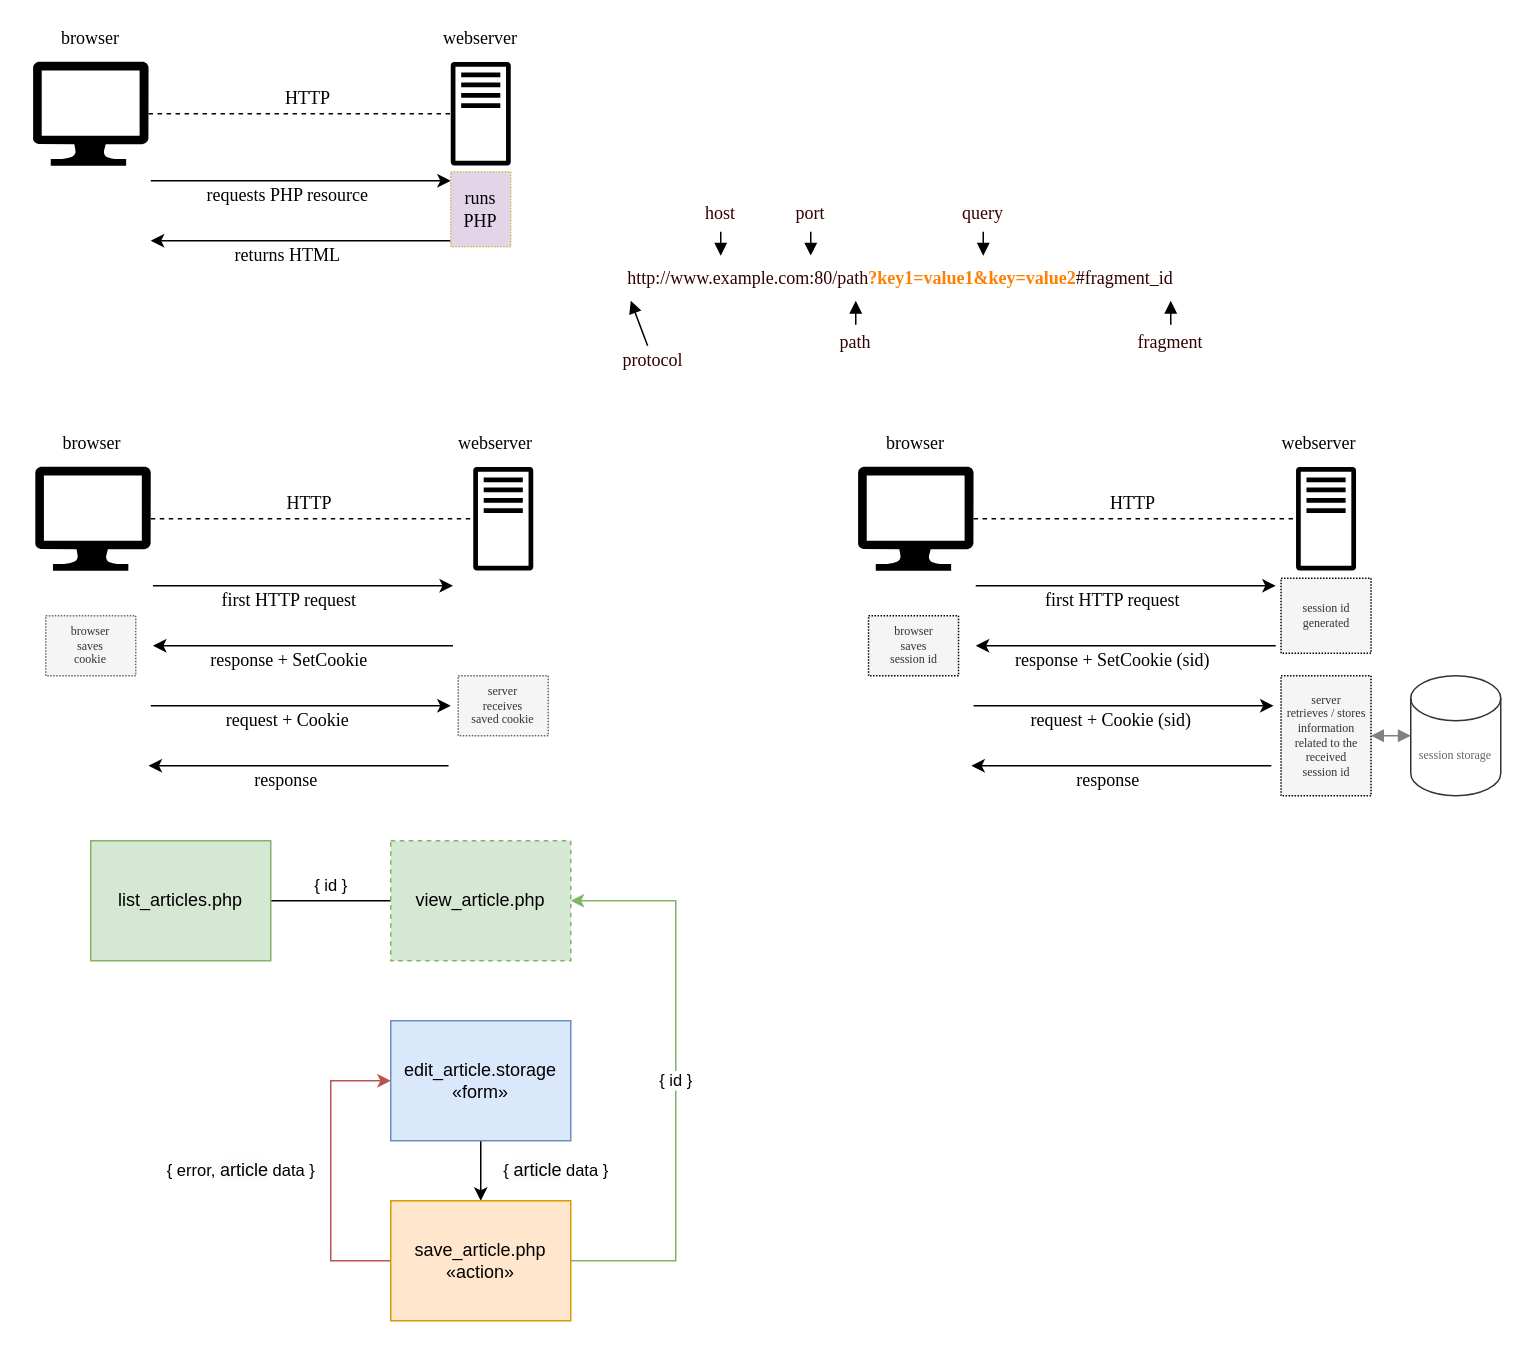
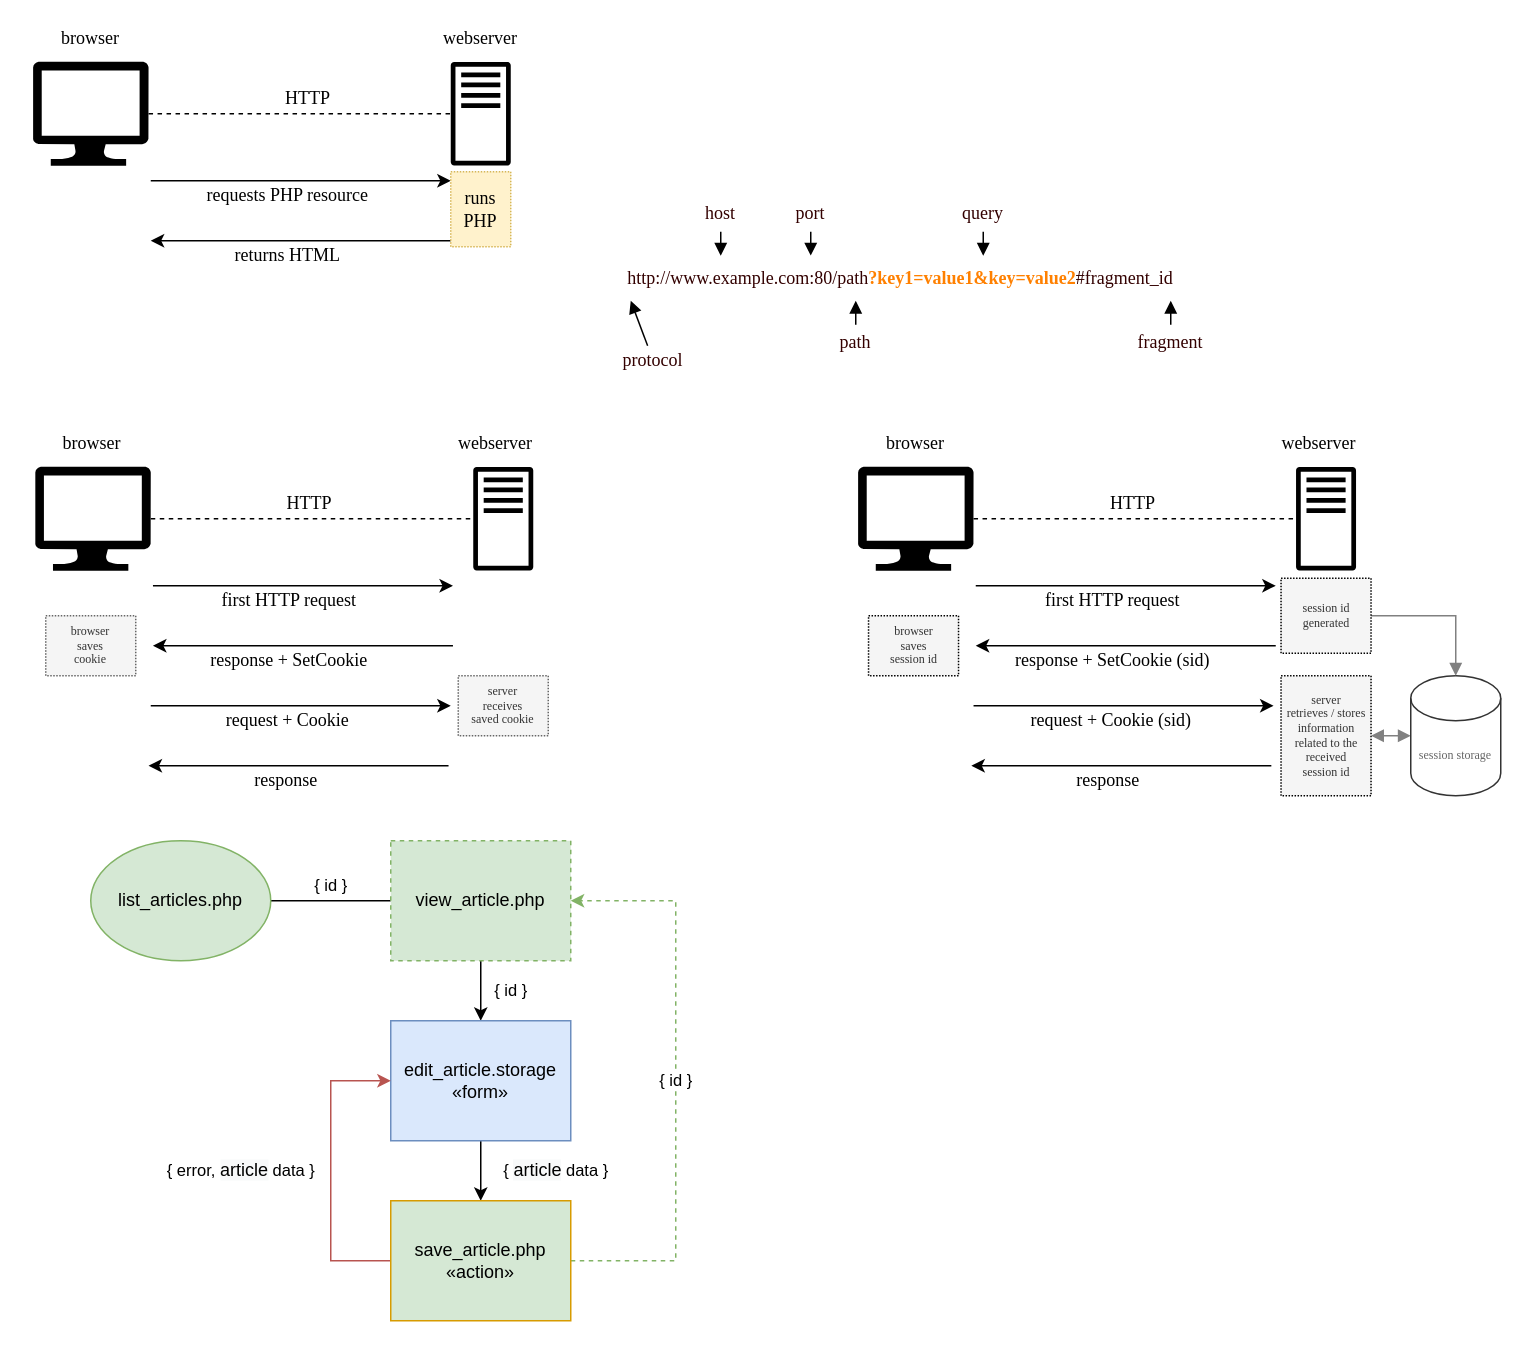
(481, 209) -> (481, 209)
none -> (1437, 616)
(181, 901) -> (181, 901)
none -> (481, 986)
(676, 1229) -> (676, 1229)
(481, 1261) -> (481, 1261)
